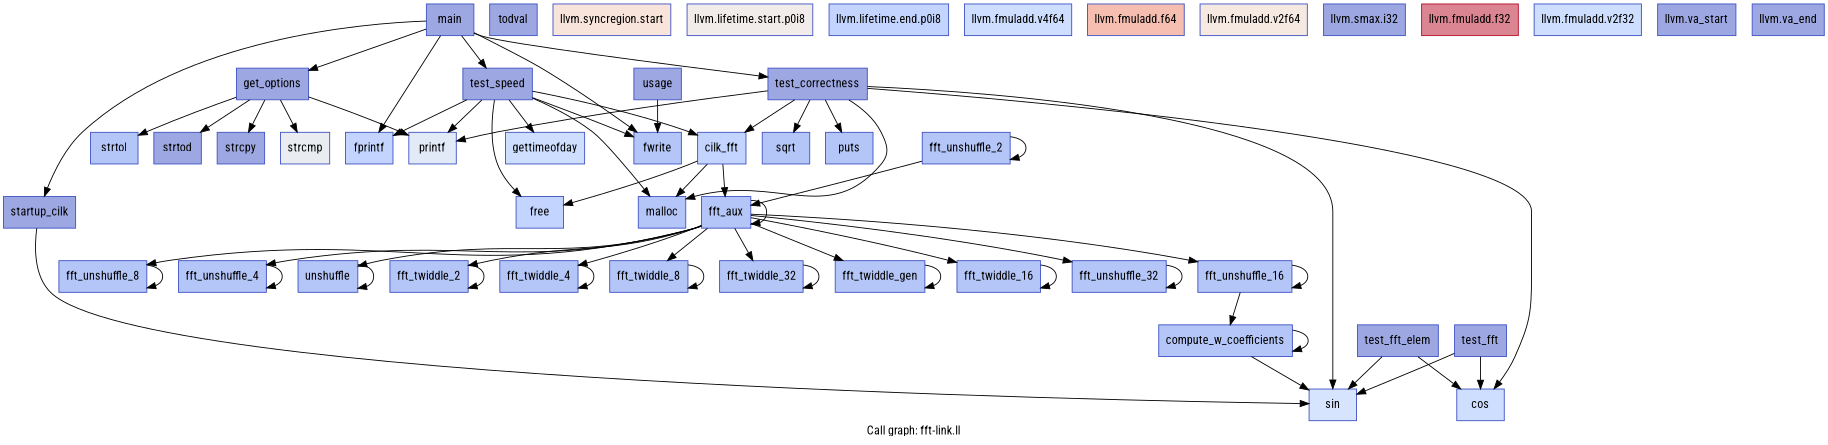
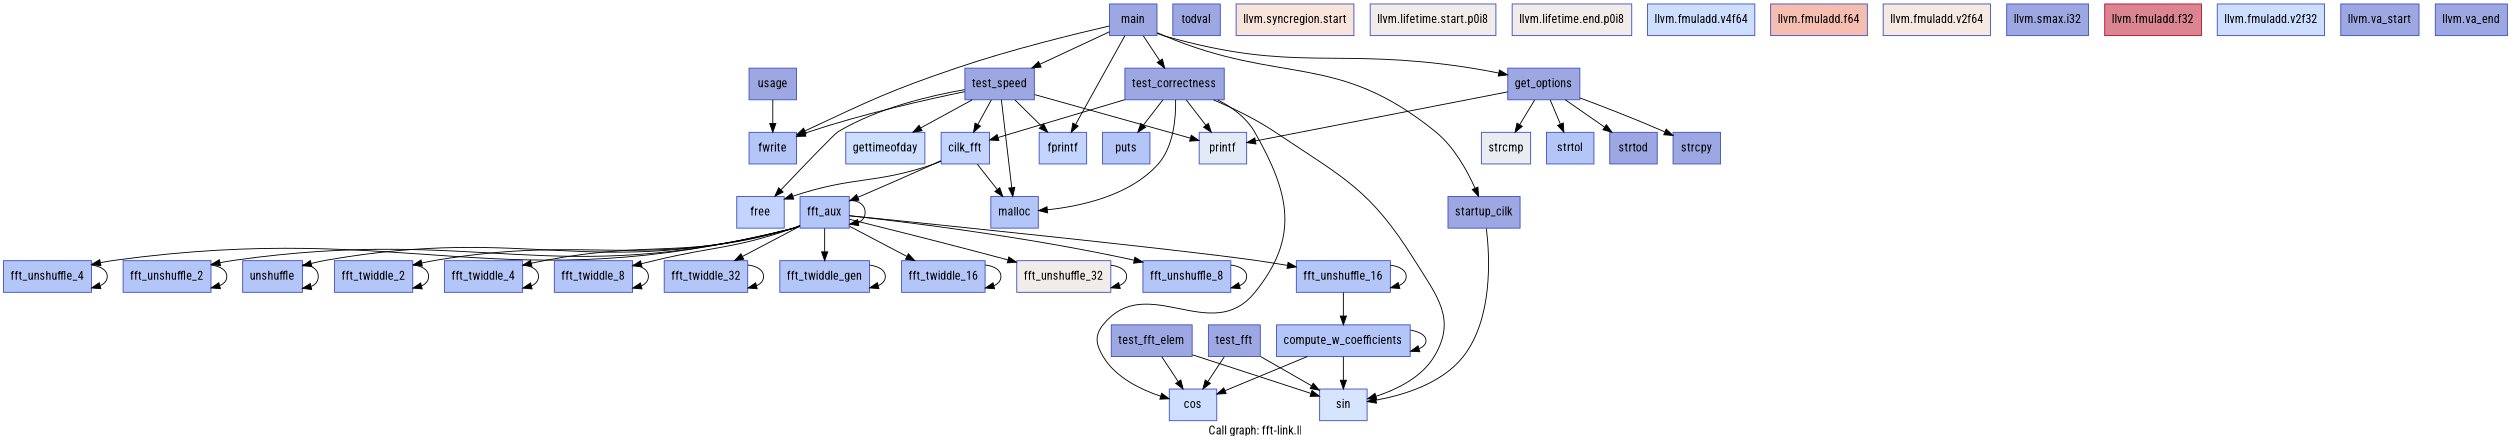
(889, 20) -> (1572, 20)
(786, 148) -> none
(841, 182) -> (511, 254)
(1119, 276) -> (1064, 276)
none -> (1268, 373)
